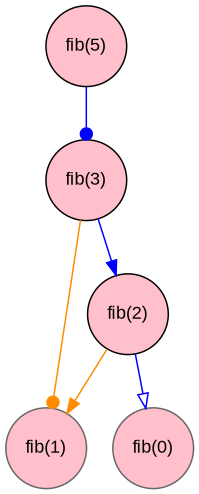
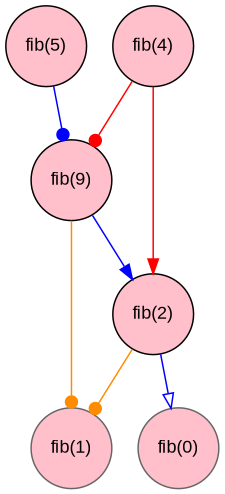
none -> (153, 46)
(86, 180) -> (71, 180)
(91, 375) -> (115, 376)
